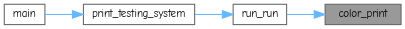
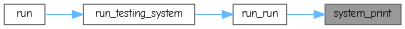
(25, 14) -> (25, 14)
(139, 14) -> (139, 14)
(363, 14) -> (363, 14)
